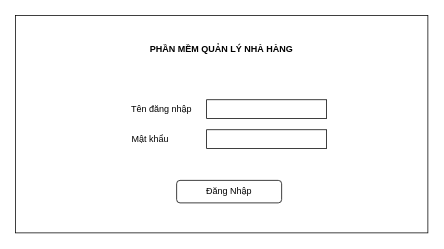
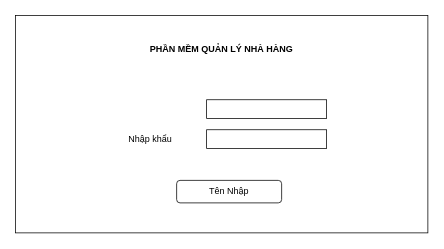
(162, 109) -> none
(150, 139) -> (150, 139)
(229, 192) -> (229, 192)
